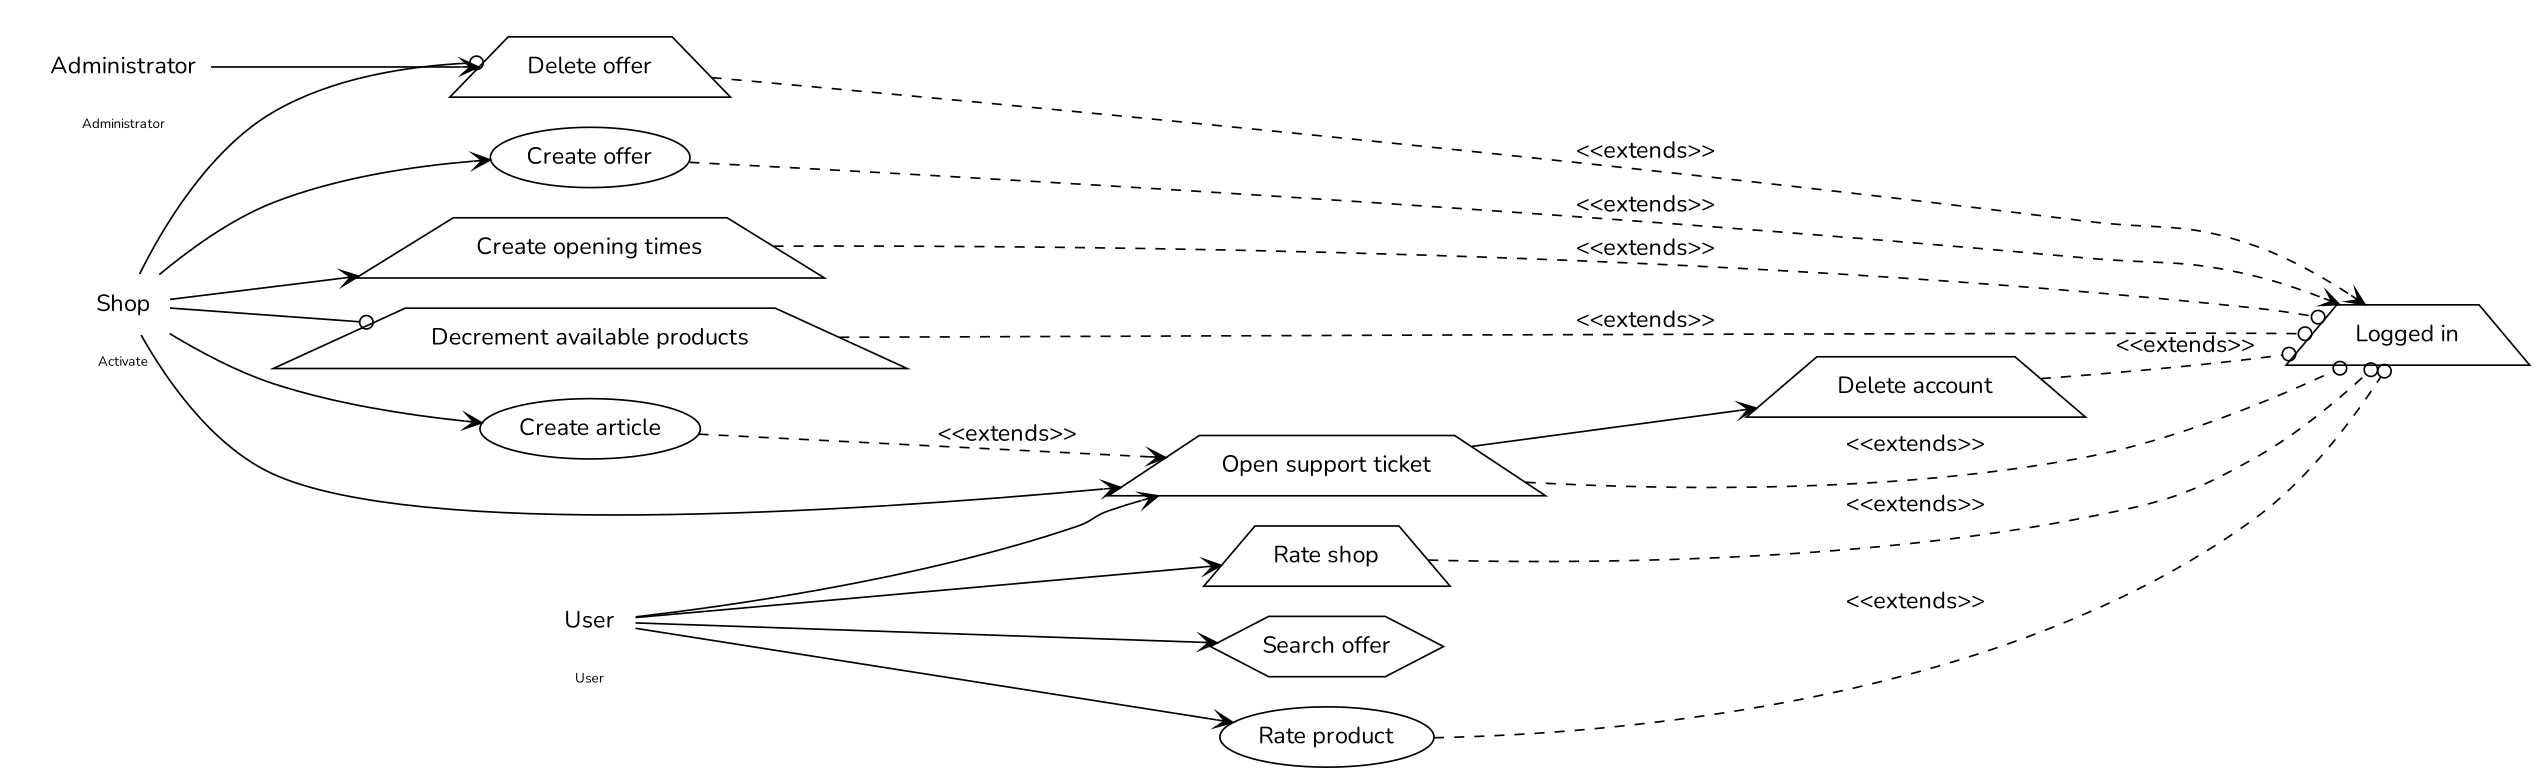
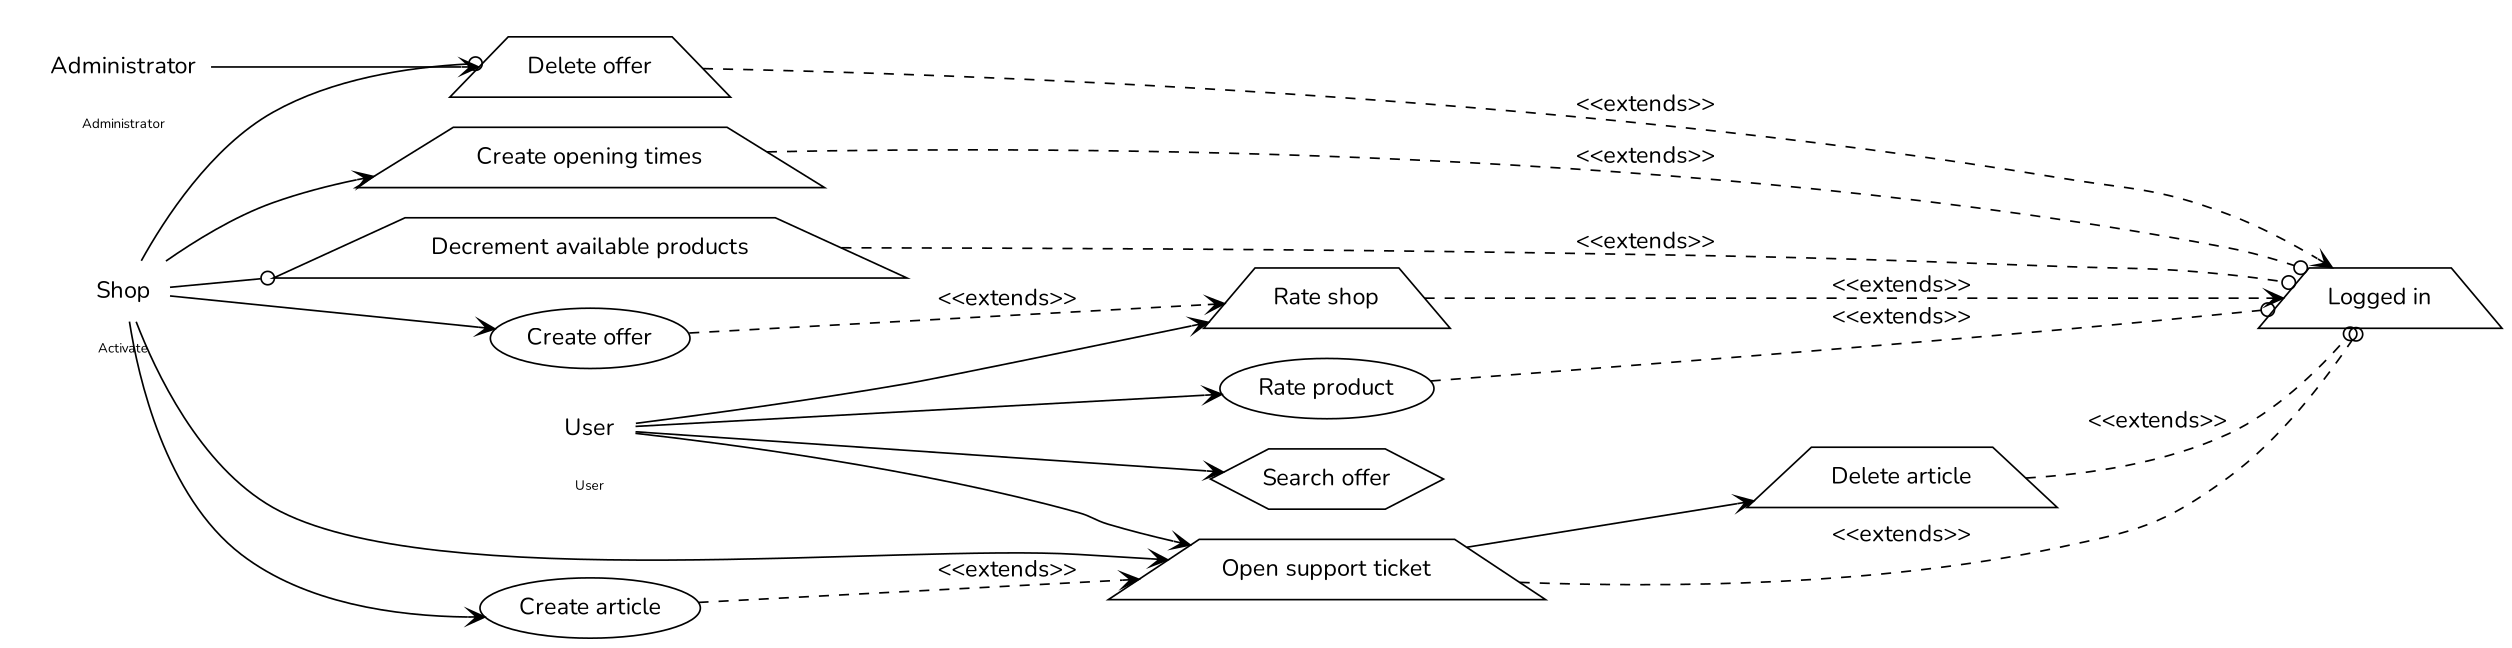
(1509, 212) -> (948, 319)
(1916, 387) -> (1902, 477)
(1917, 543) -> (1845, 298)
